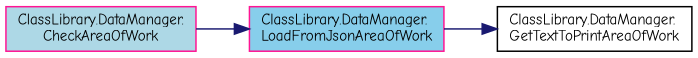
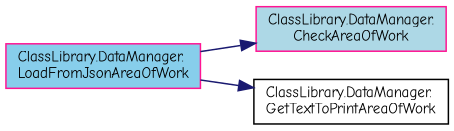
(215, 29) -> (221, 49)
